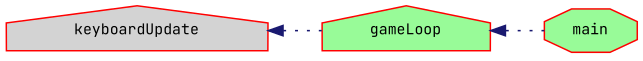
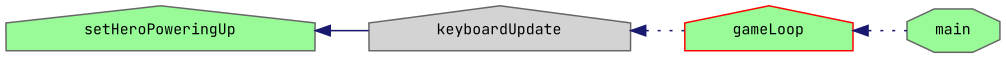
(137, 31) -> (500, 31)
none -> (161, 31)
(591, 31) -> (953, 31)
